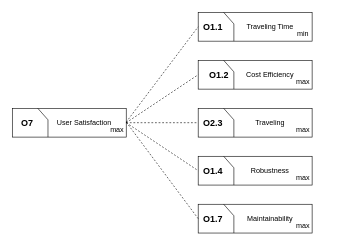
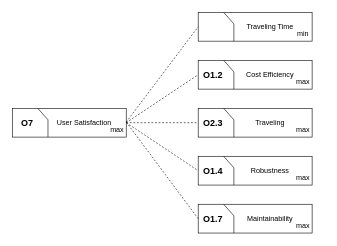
(213, 27) -> none
(219, 75) -> (213, 75)
